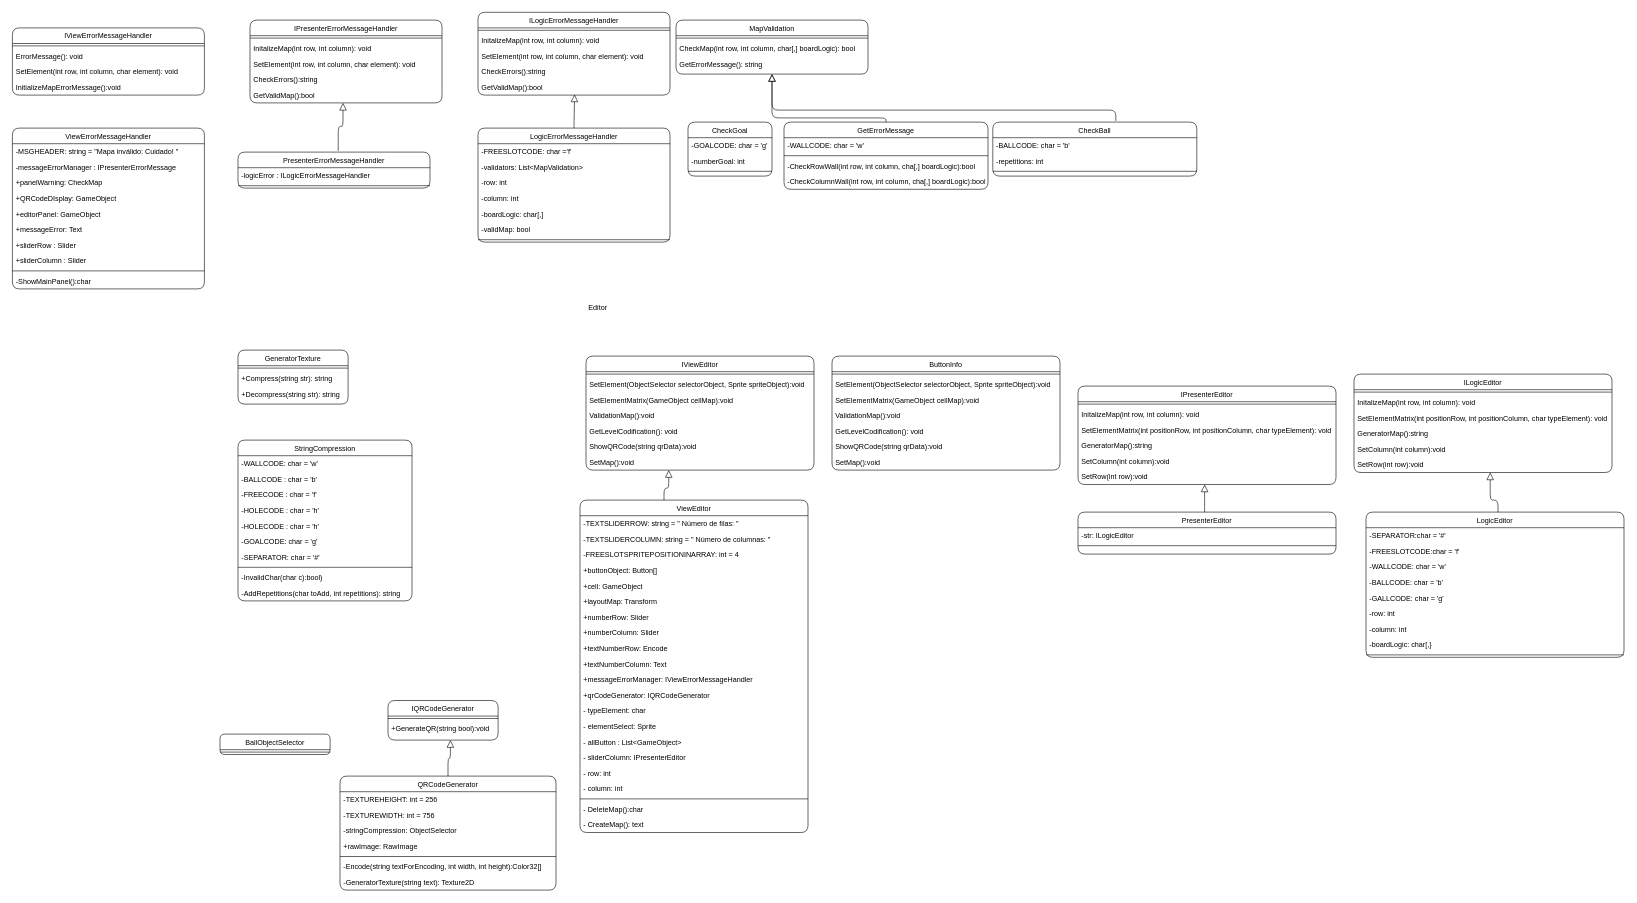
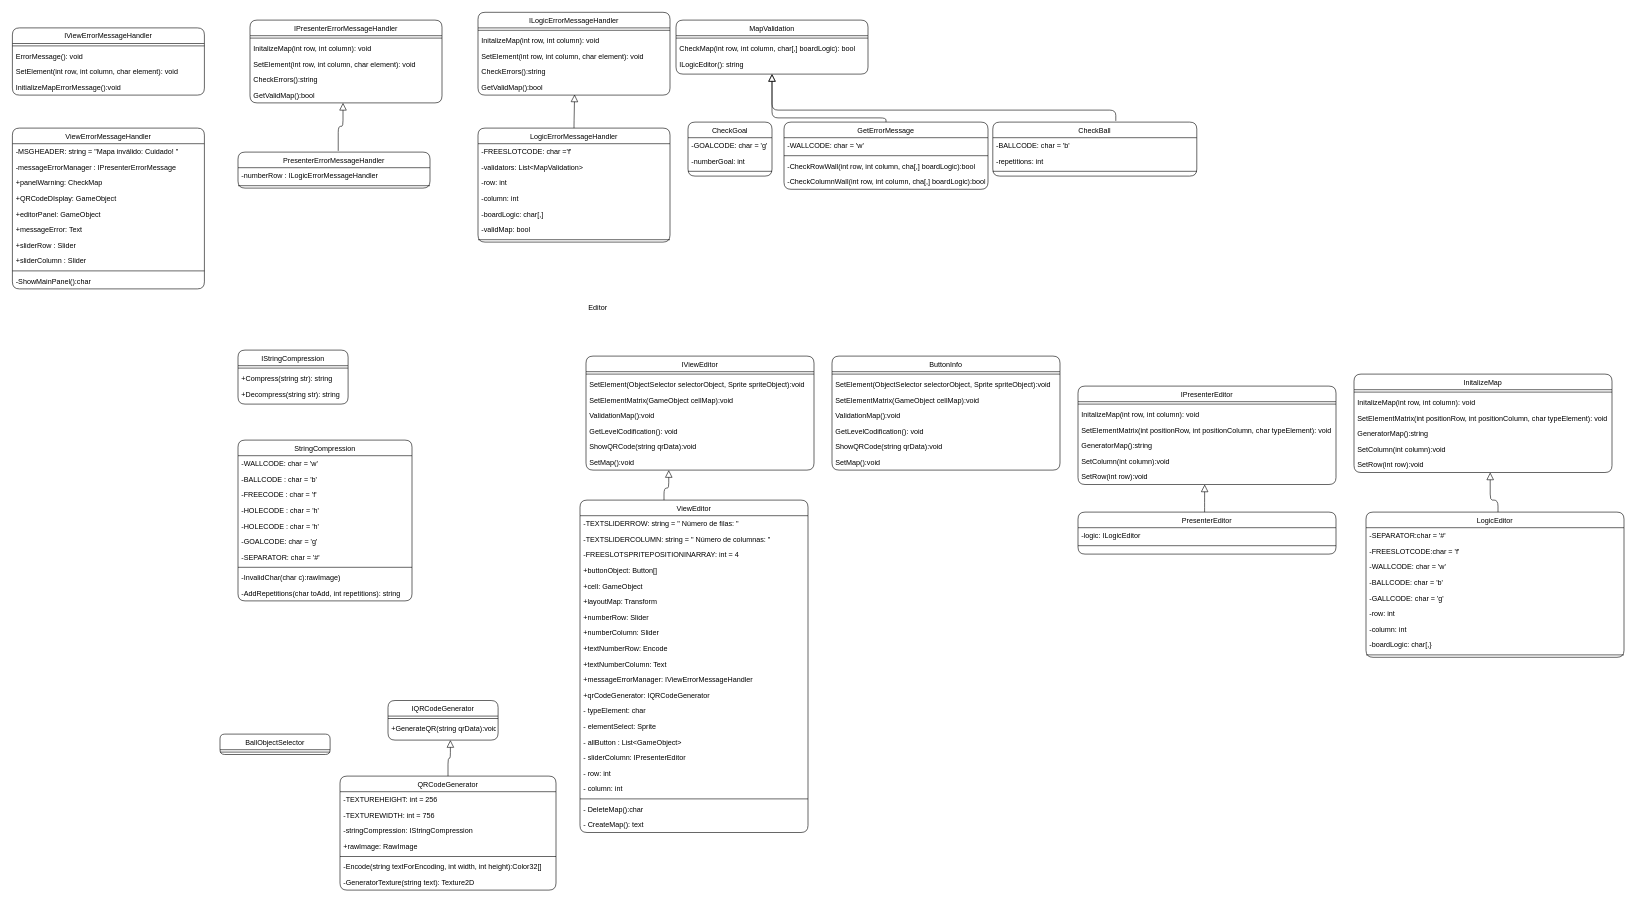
(727, 64) -> (719, 64)
(313, 176) -> (313, 176)
(293, 358) -> (293, 358)
(1483, 382) -> (1483, 382)
(1114, 536) -> (1116, 536)
(289, 578) -> (298, 578)
(445, 729) -> (450, 729)
(407, 831) -> (414, 831)
